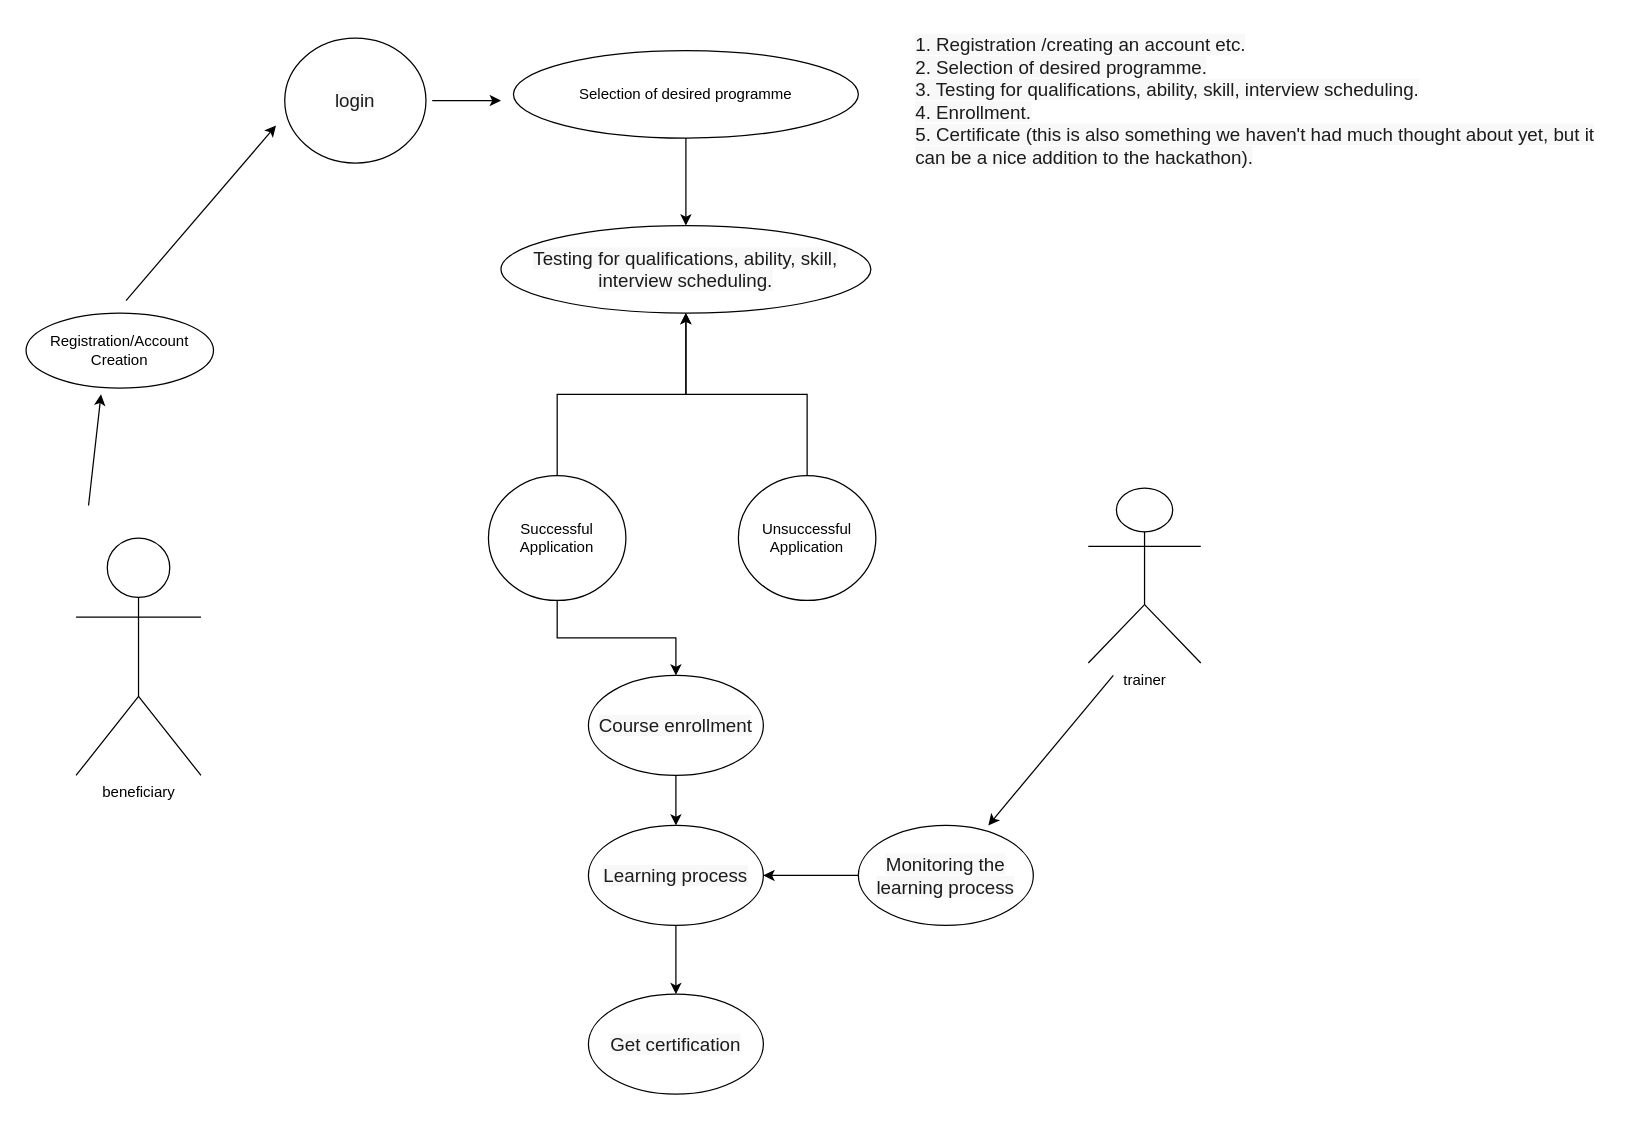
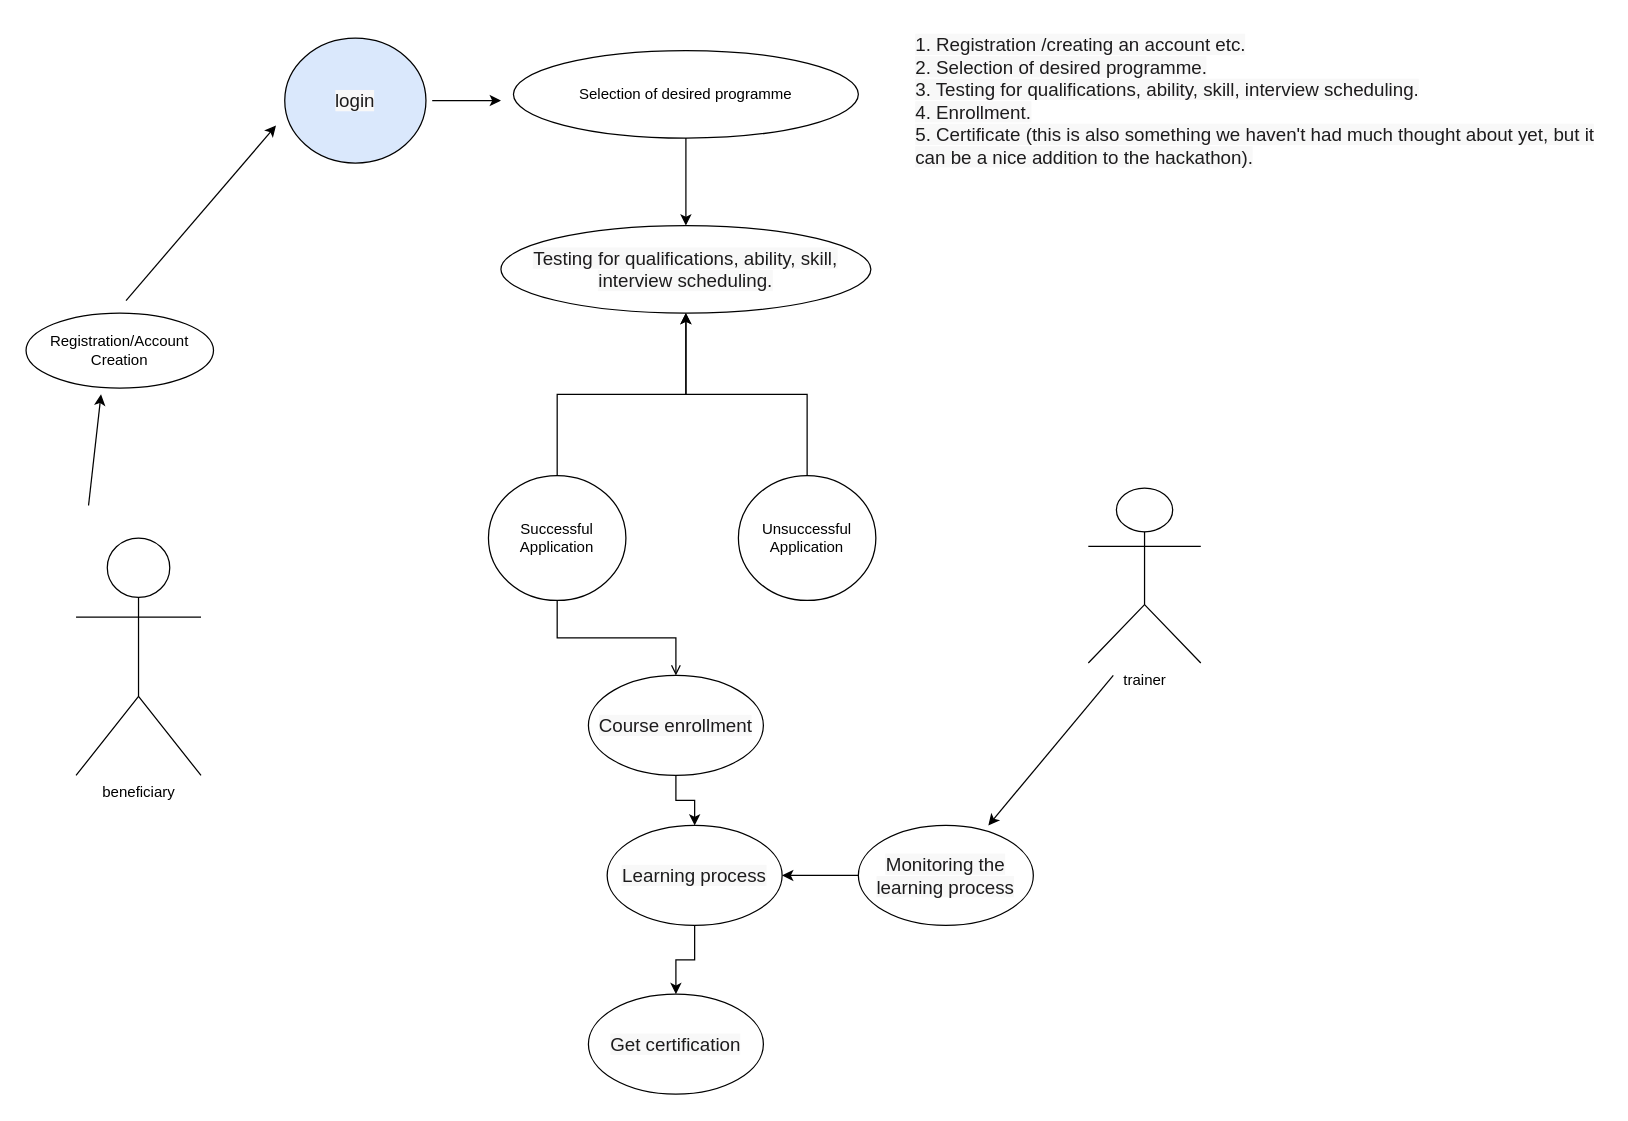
(355, 101) -> (355, 101)
(676, 666) -> (676, 667)
(676, 876) -> (694, 876)
